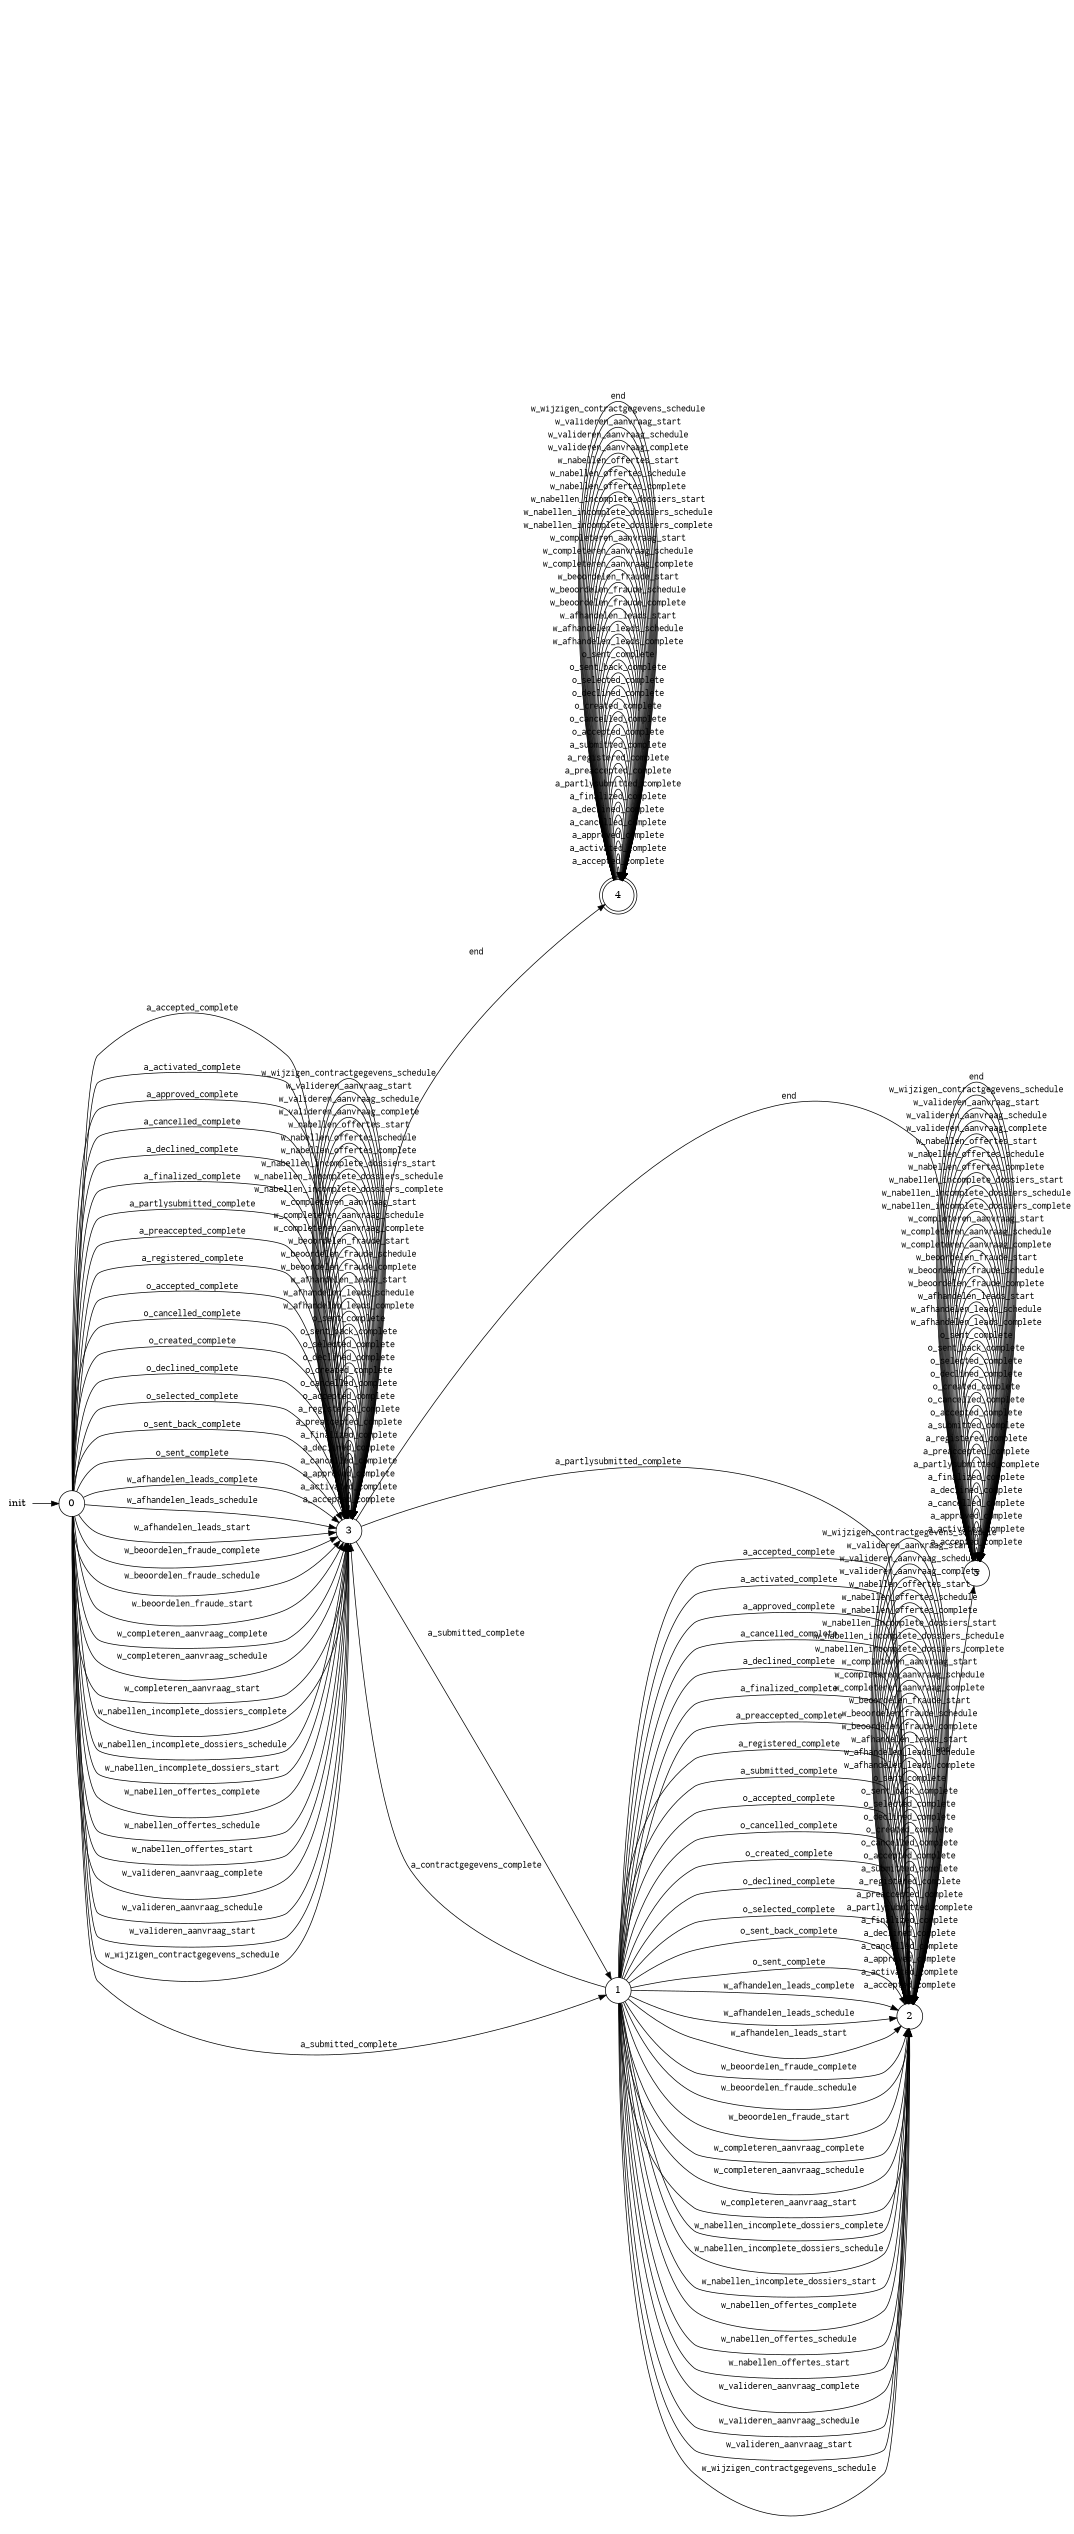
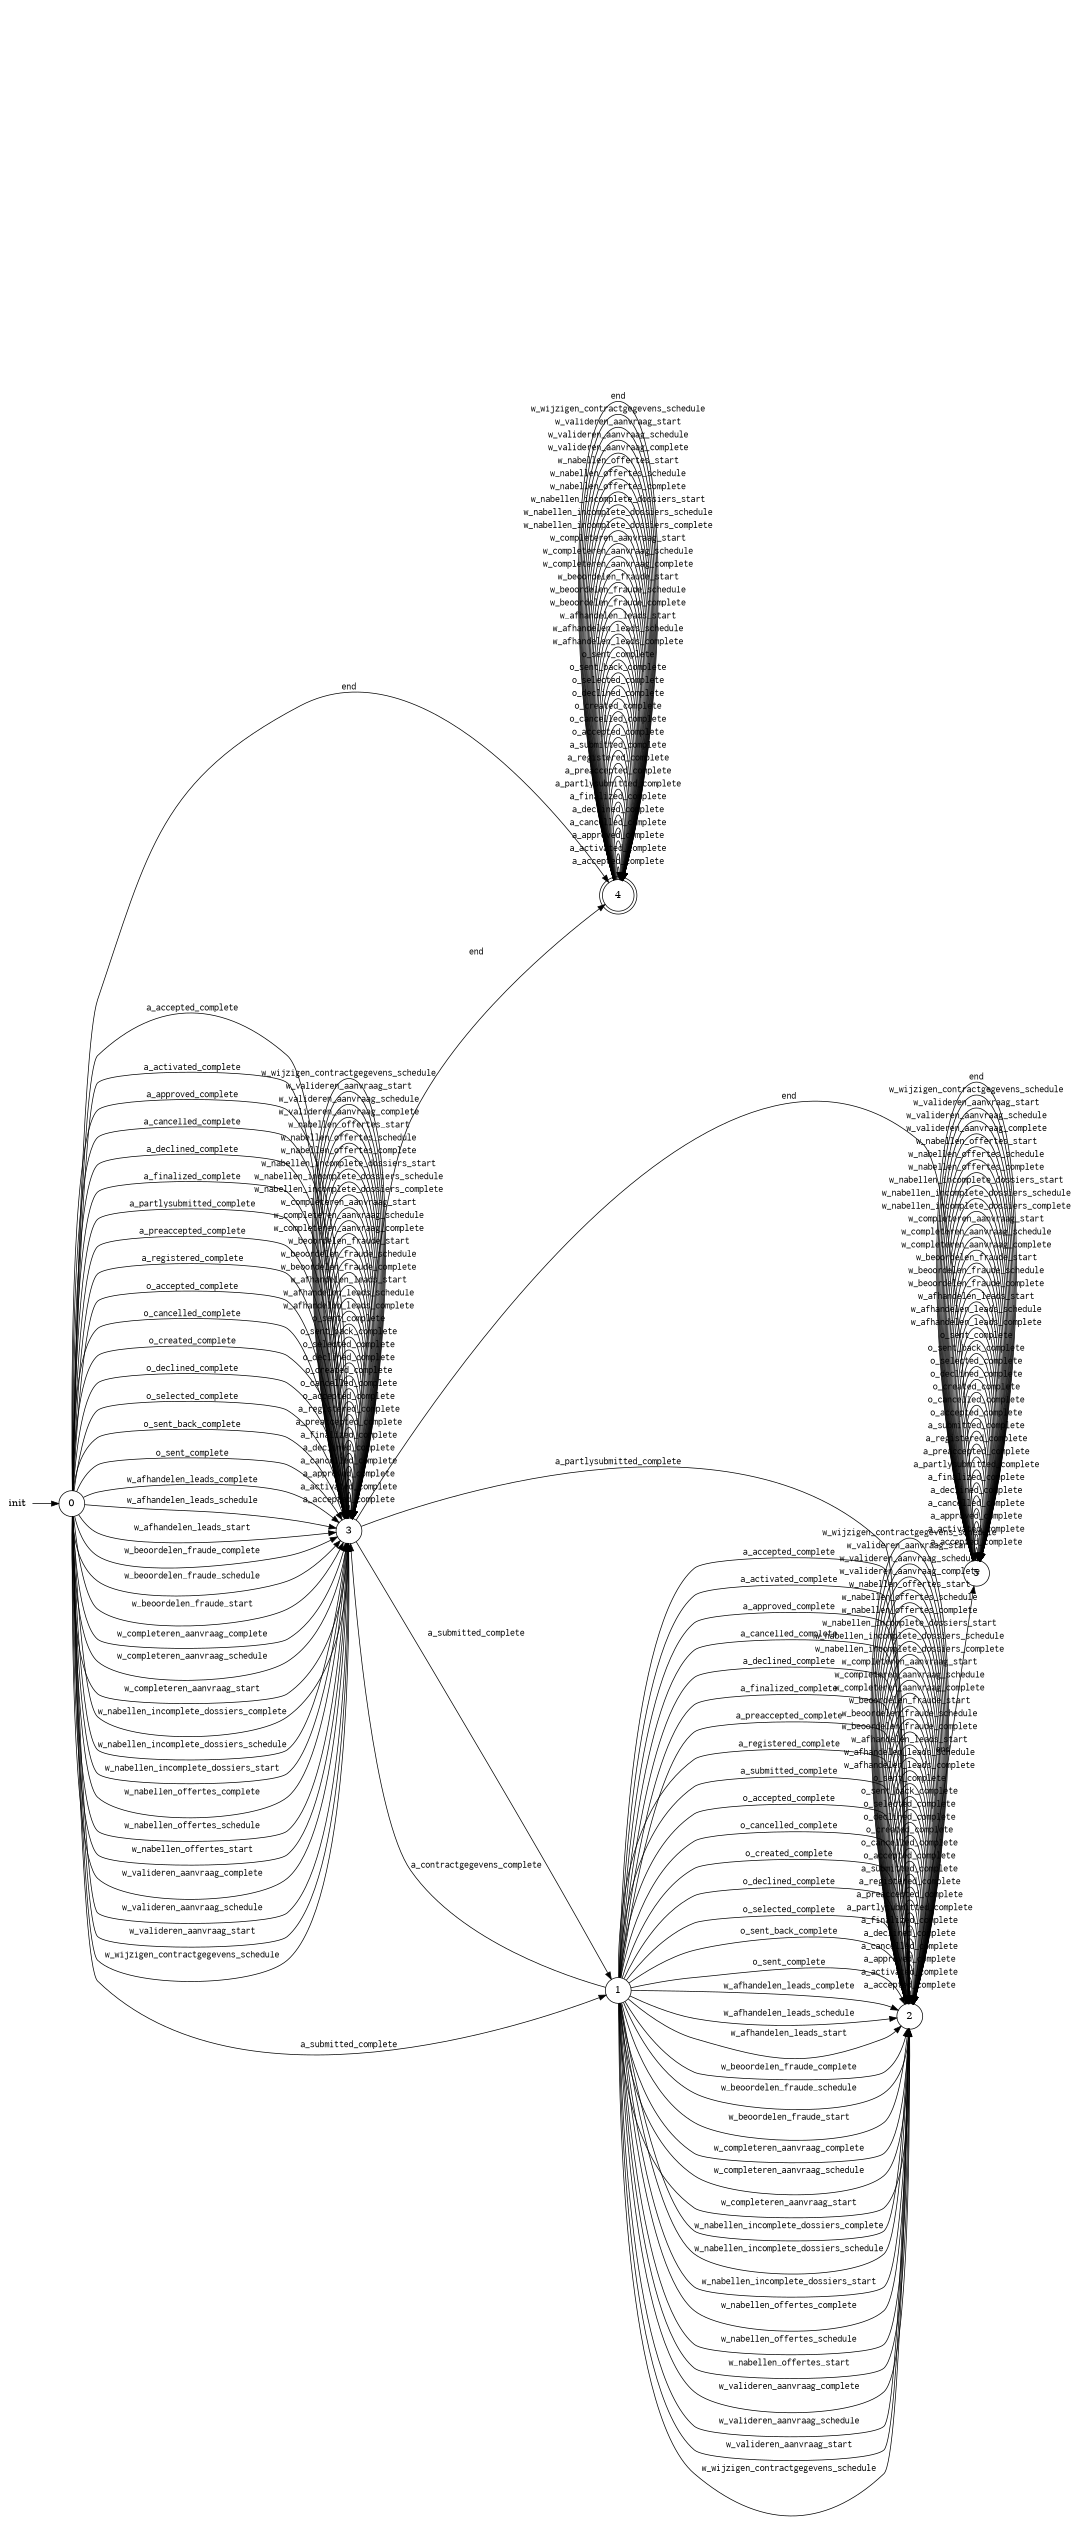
none -> (139, 879)
